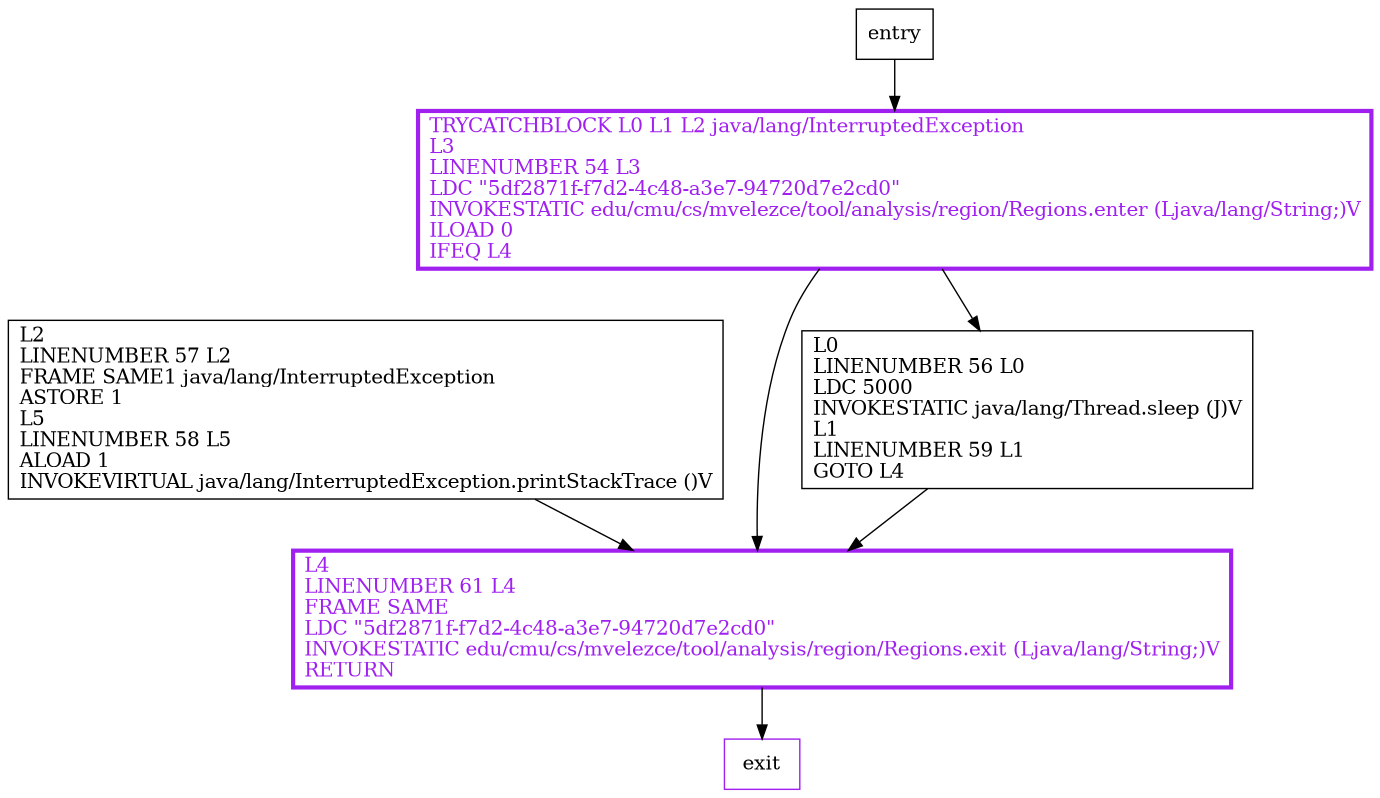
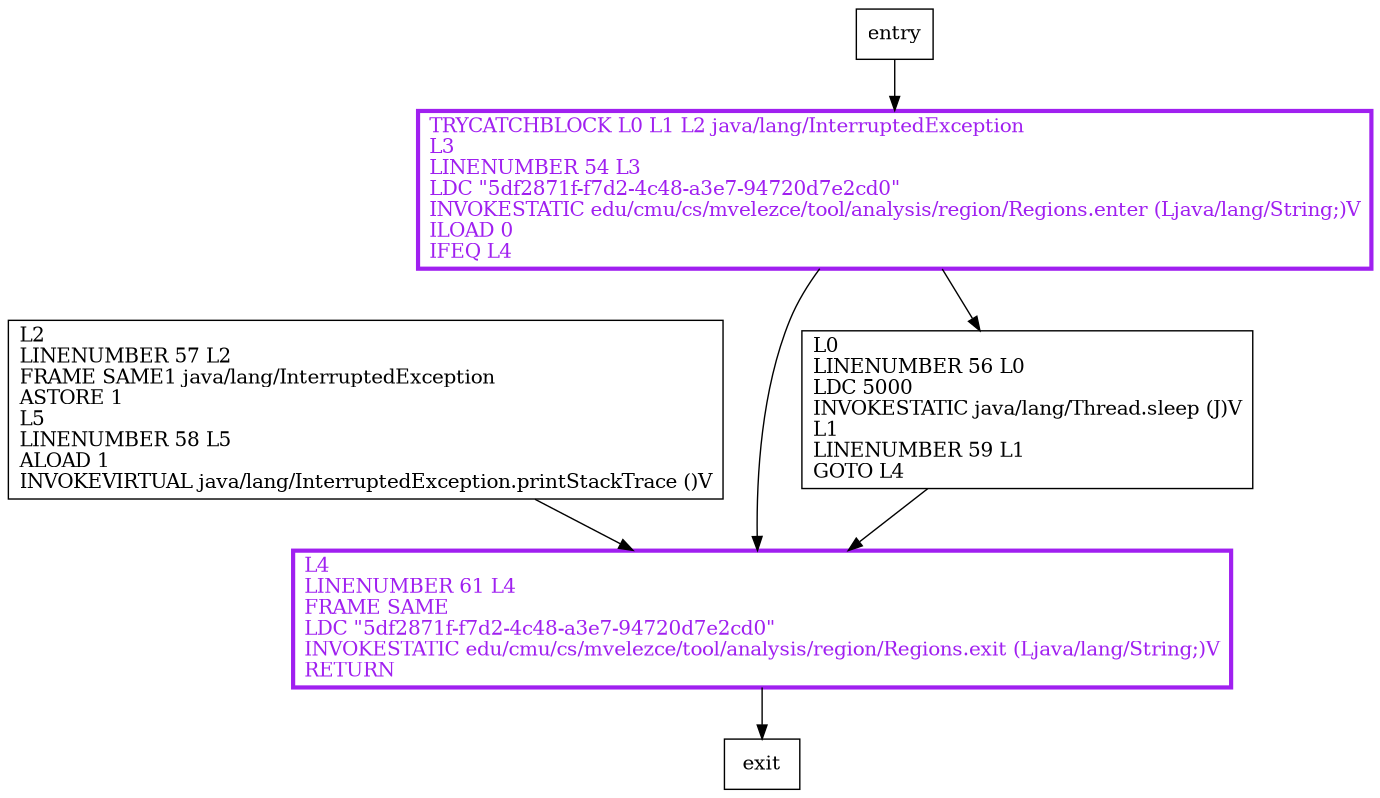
(762, 764) -> (762, 764)
